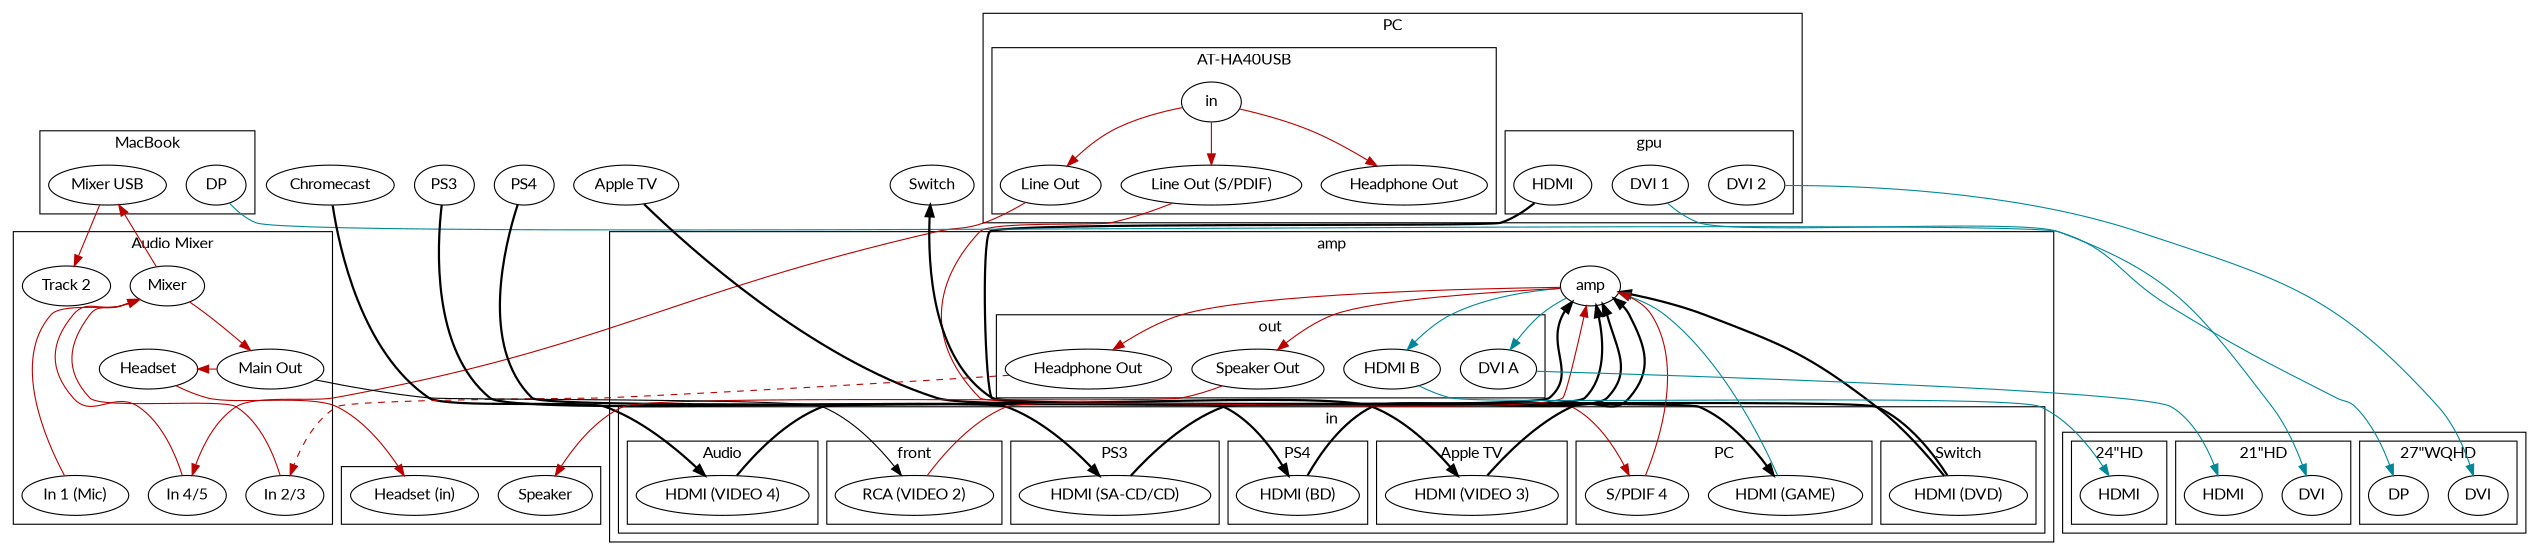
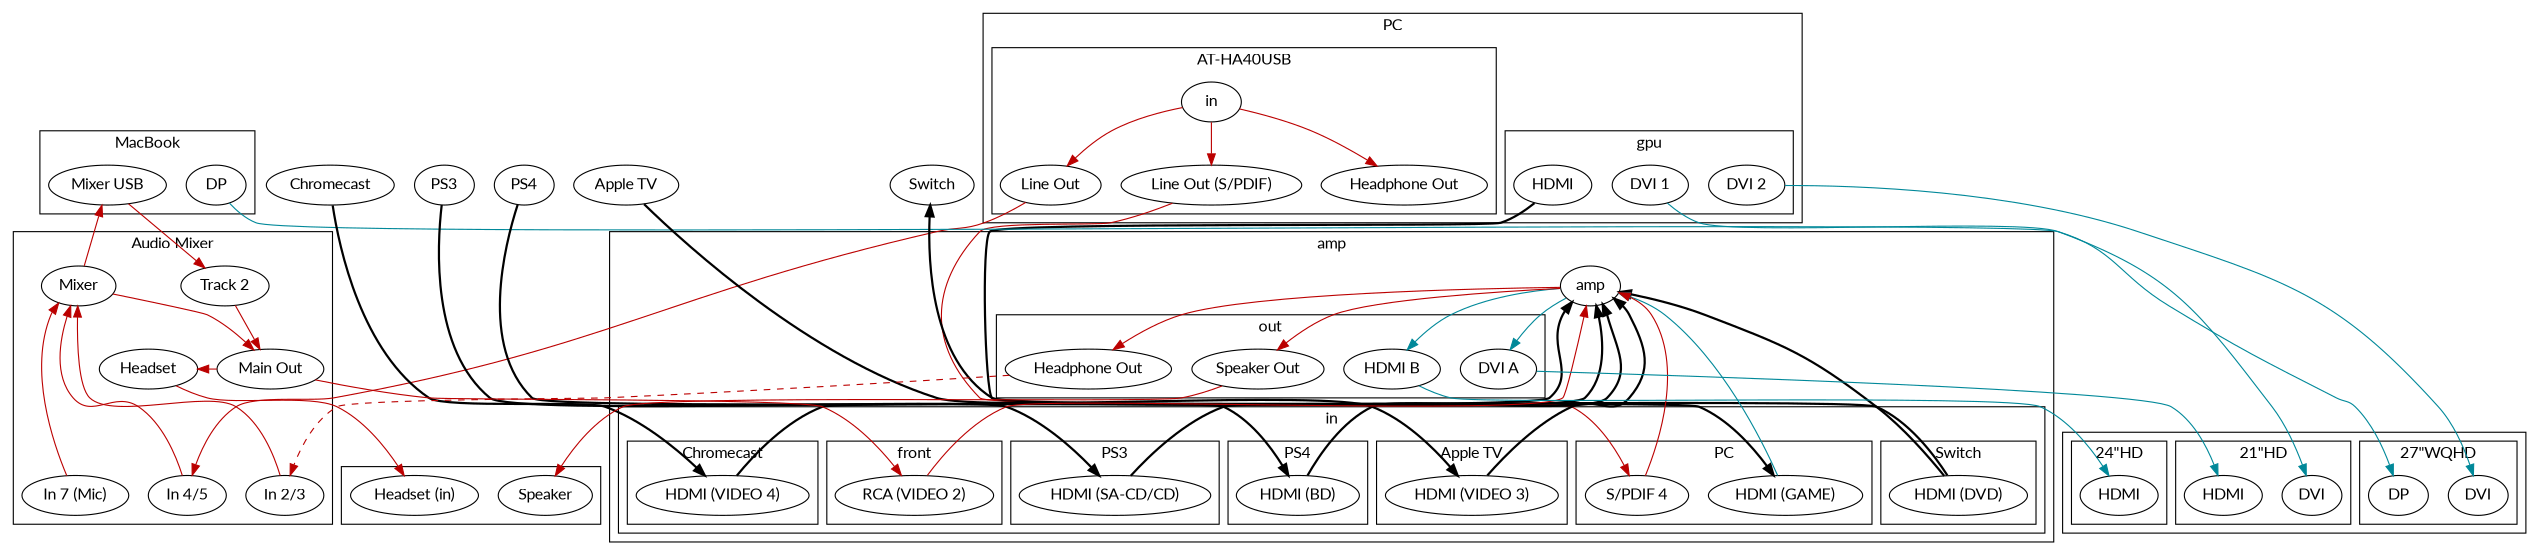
none -> (245, 322)
(615, 400) -> (615, 400)
(723, 454) -> (723, 454)
(75, 495) -> (75, 495)
